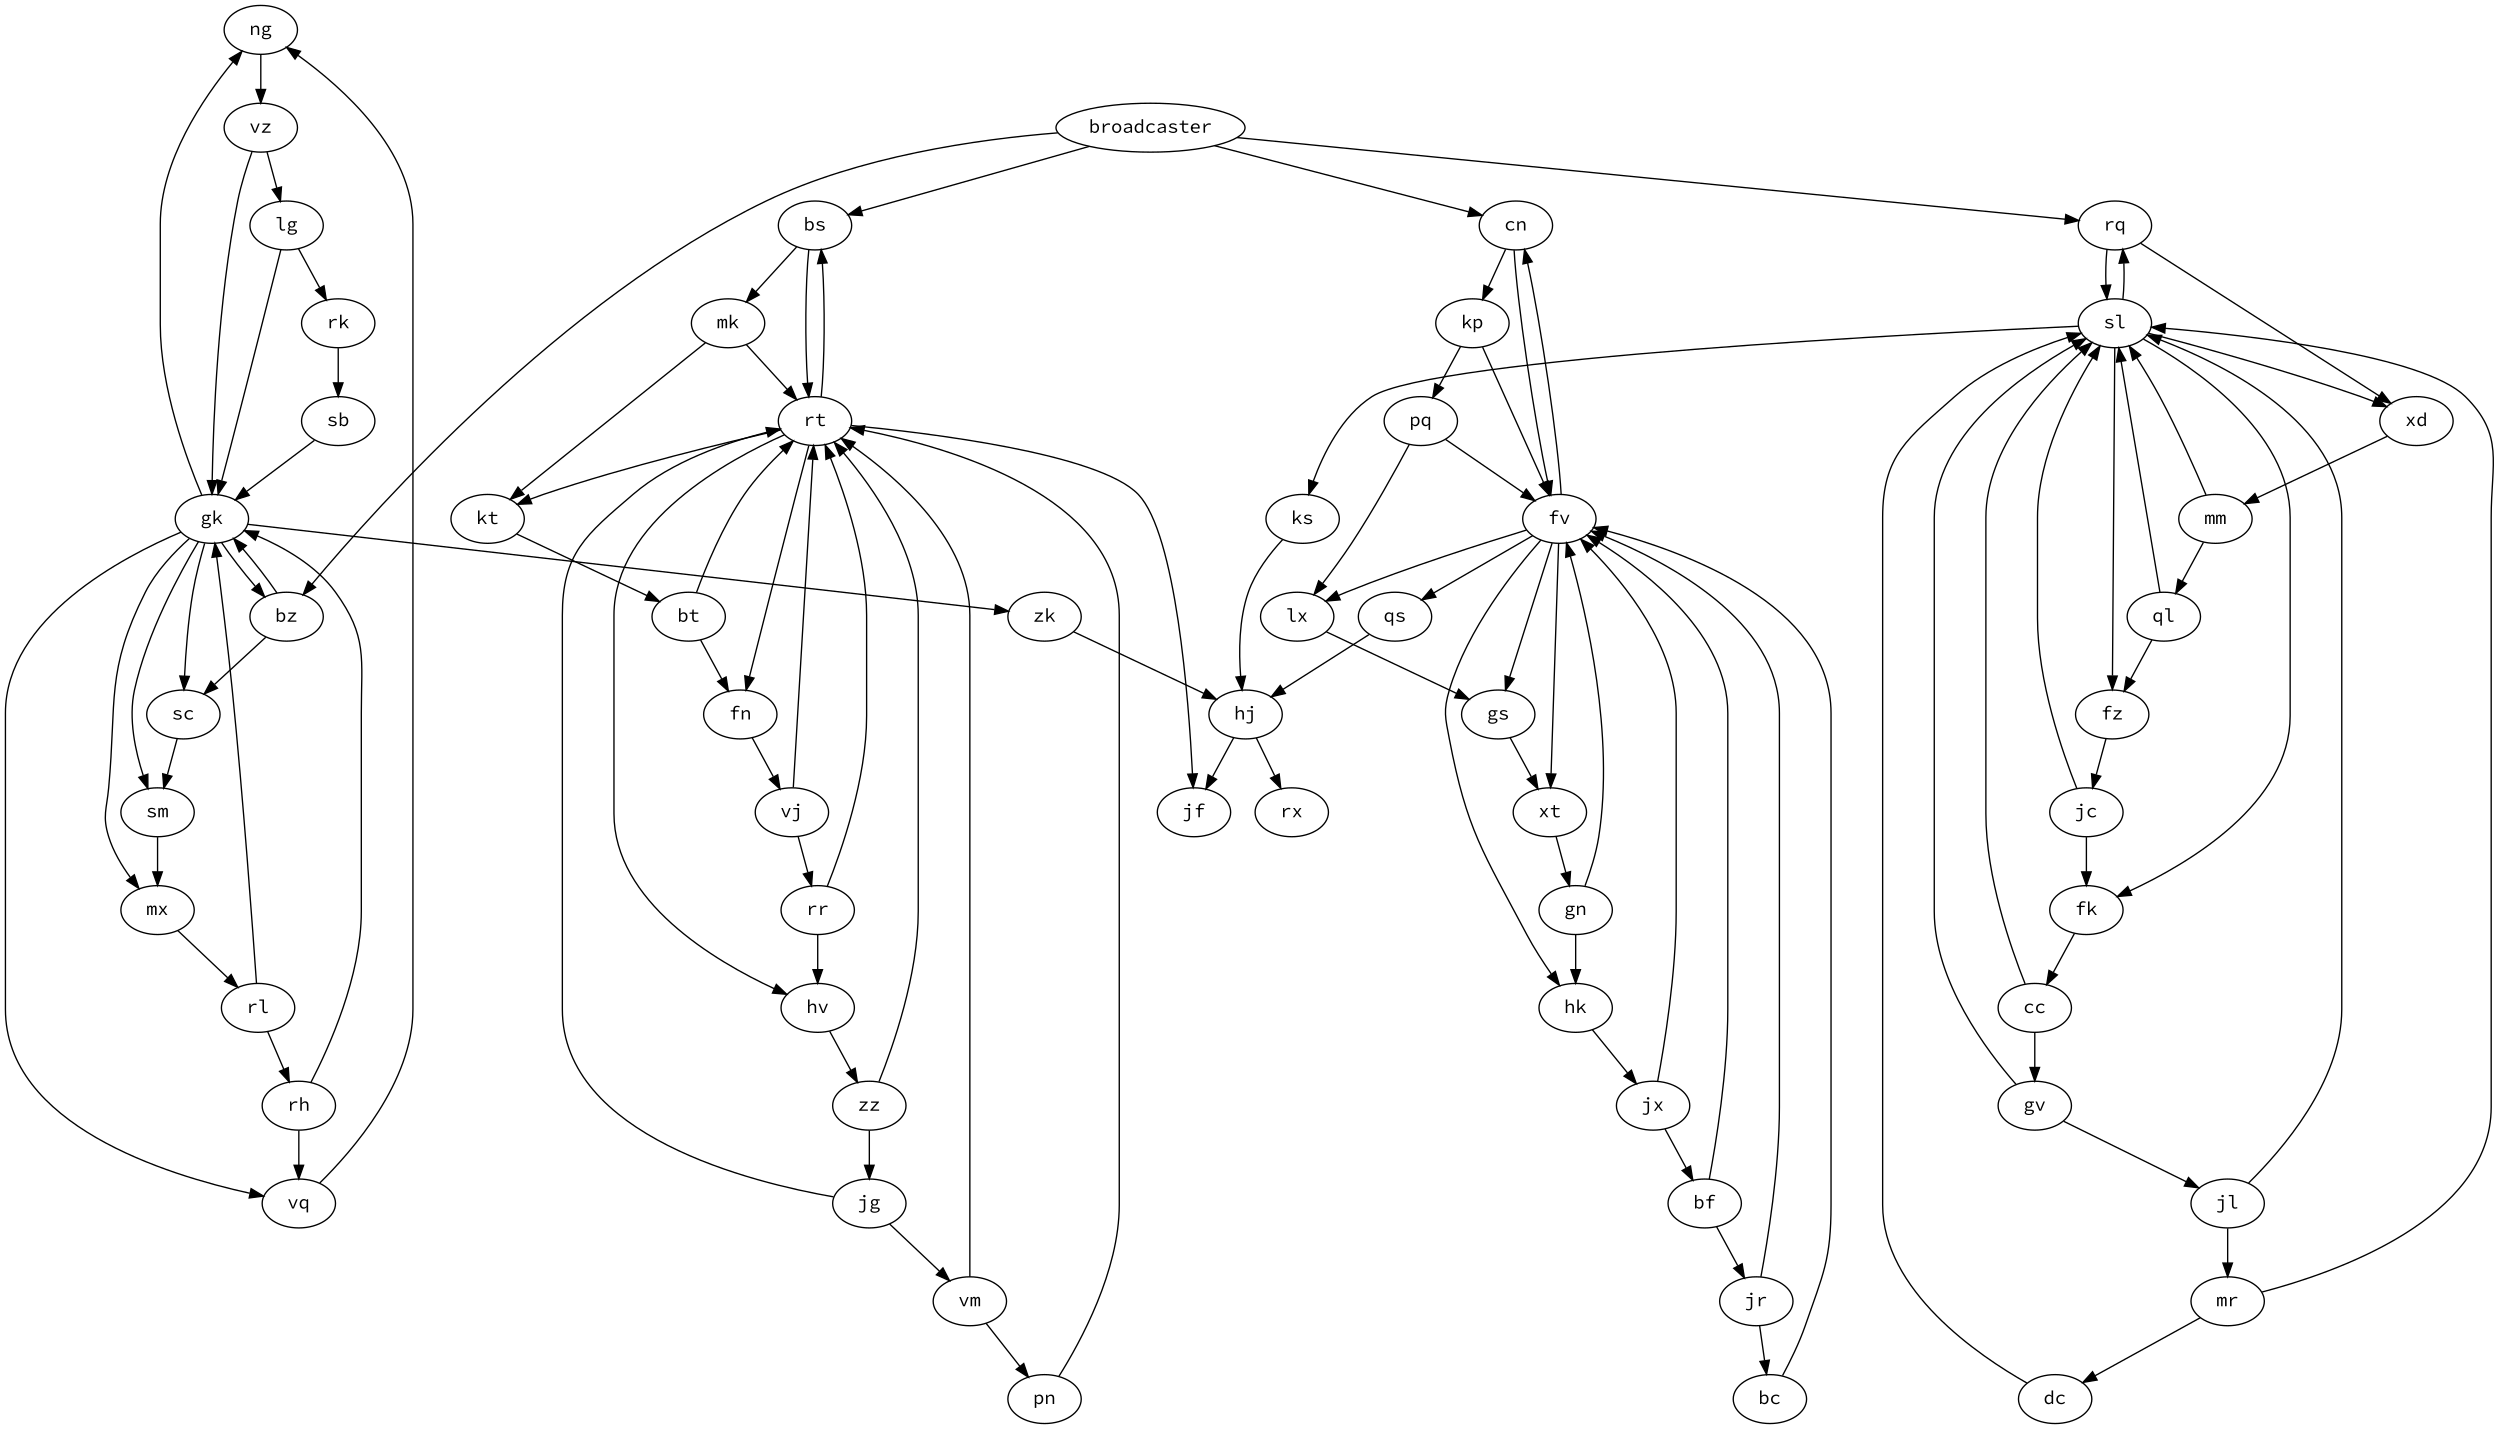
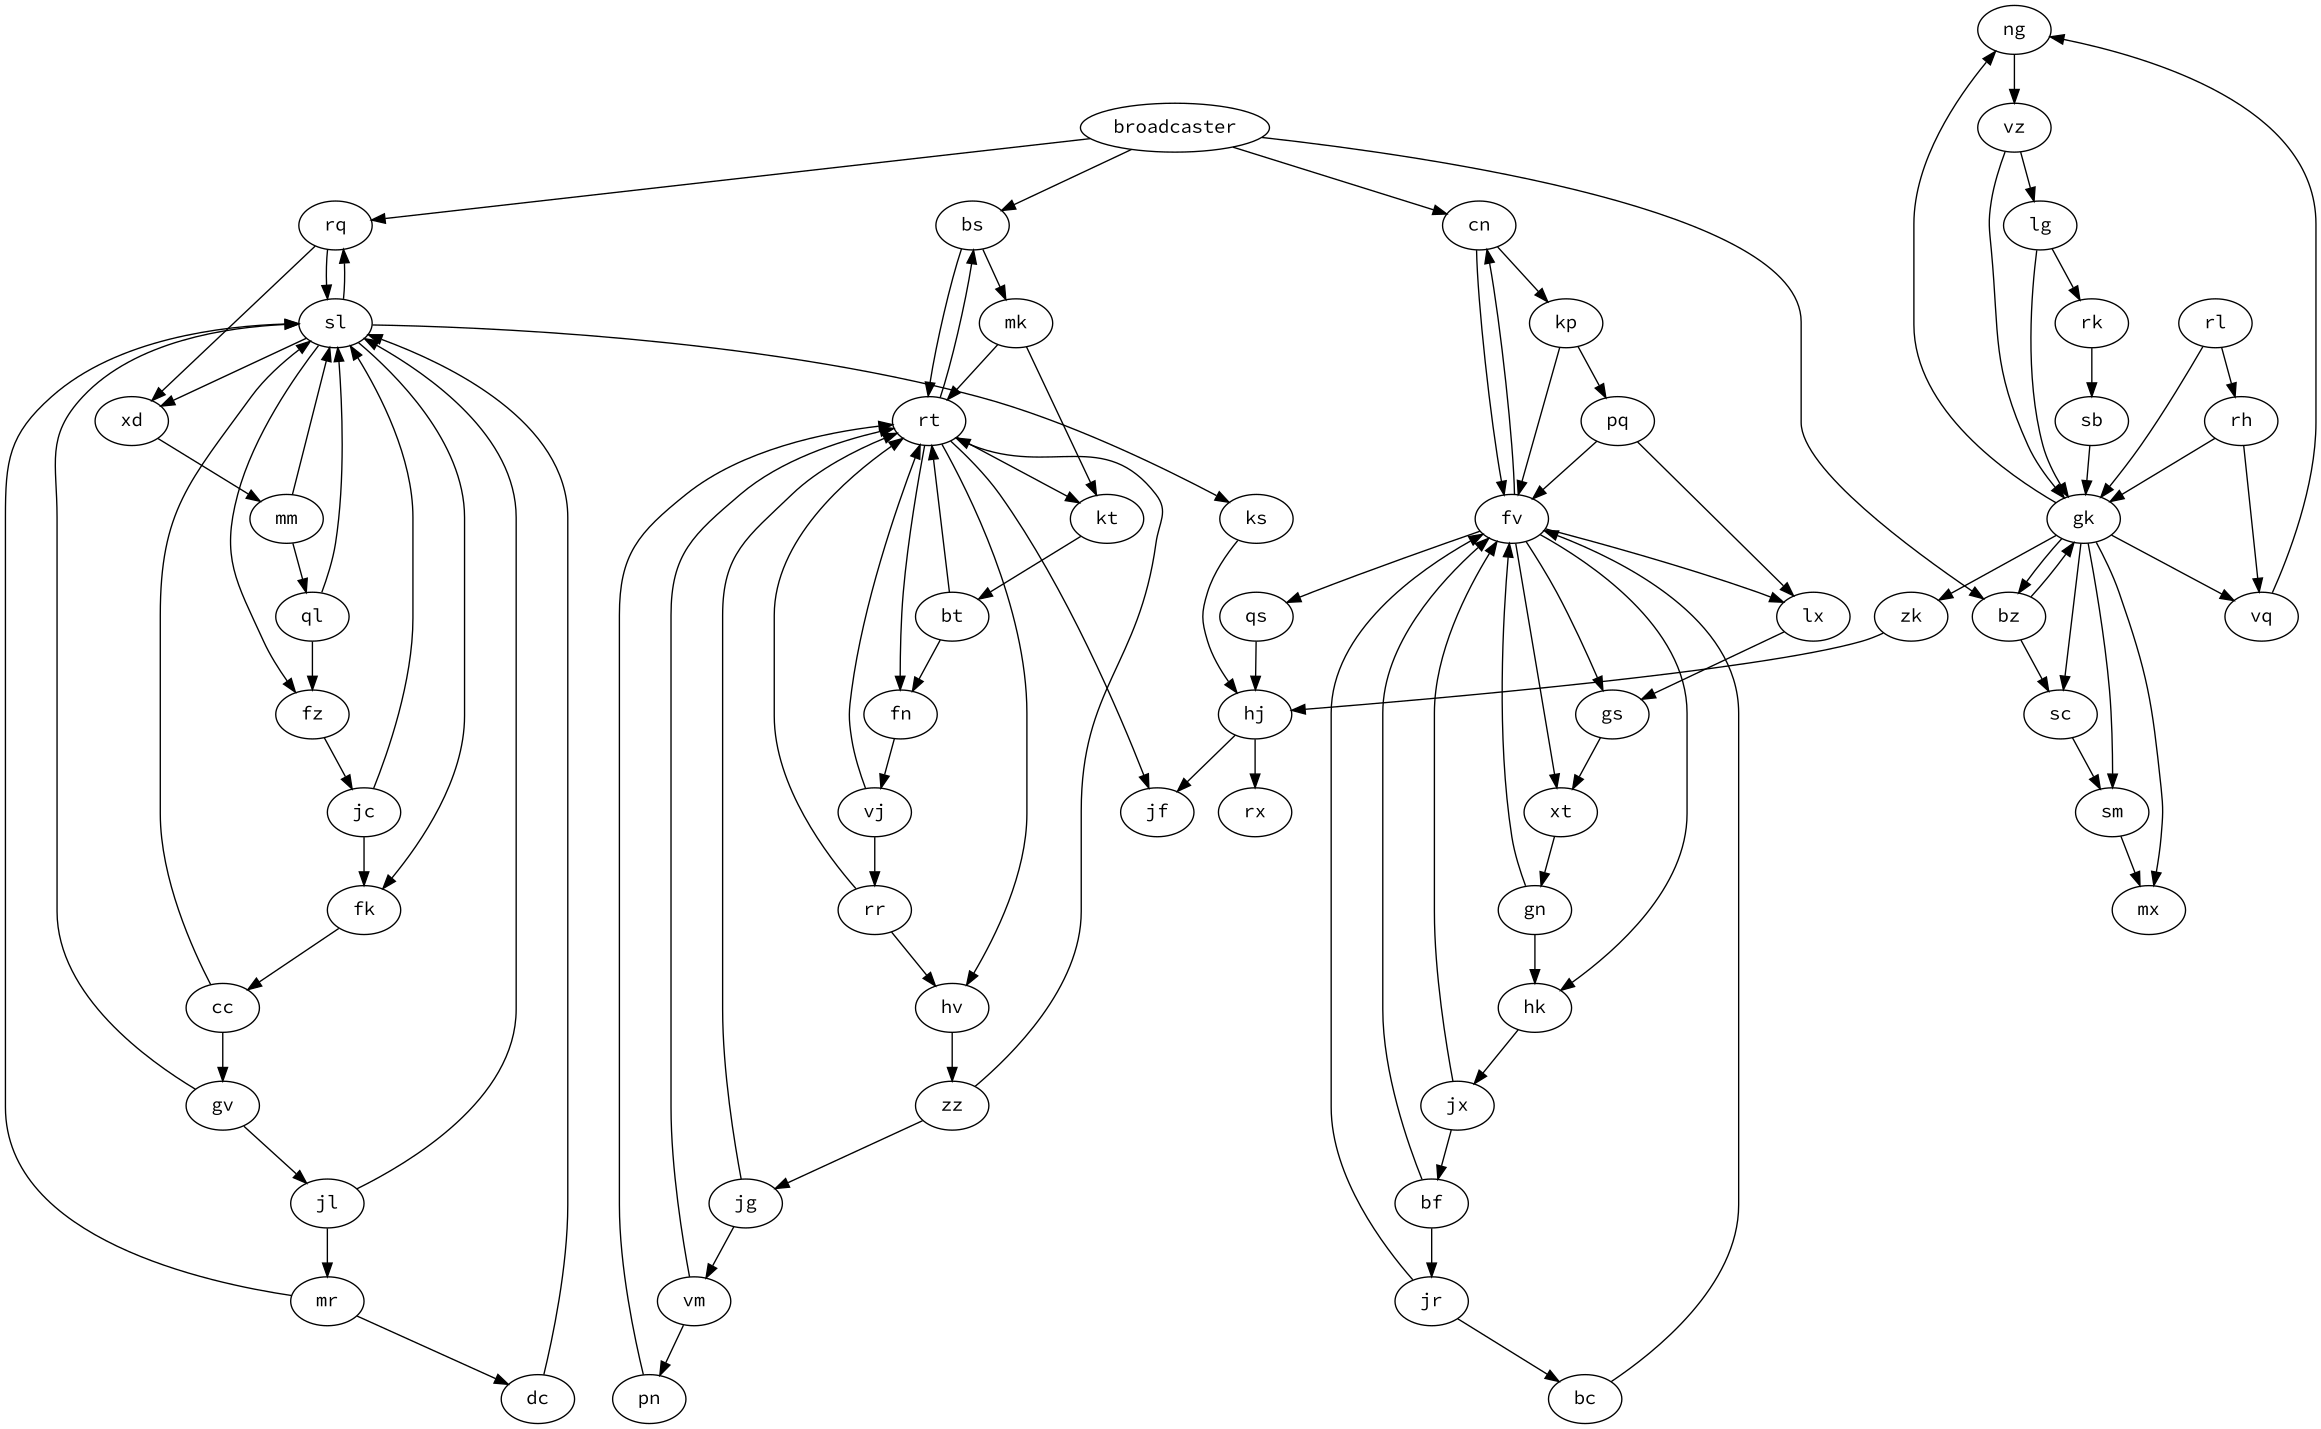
(203, 954) -> none
